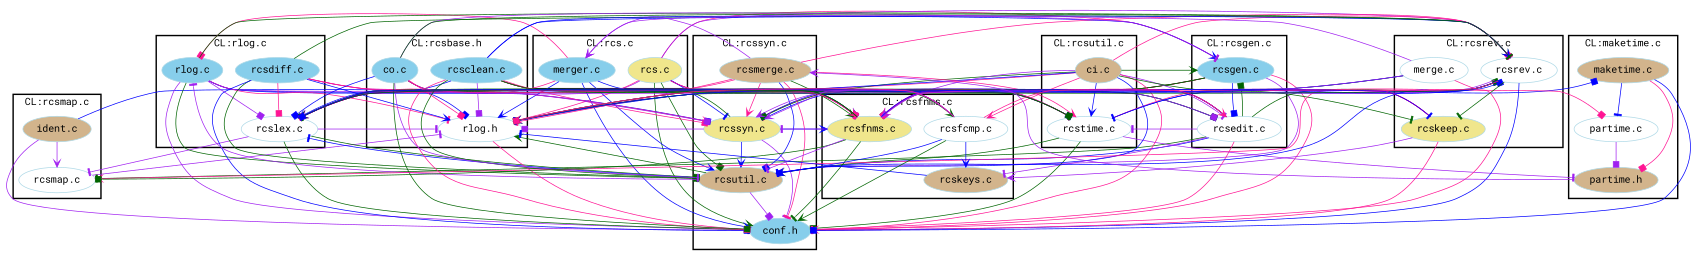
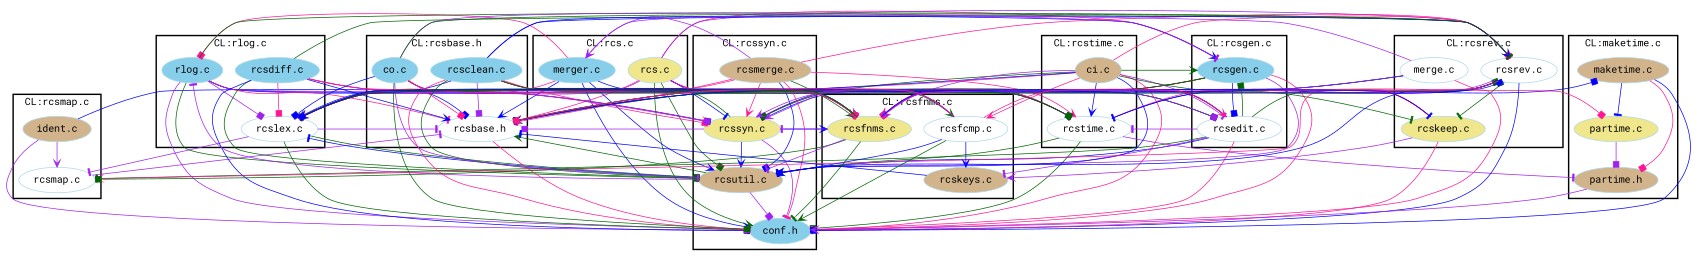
(1089, 44) -> (1089, 44)
(480, 129) -> (480, 129)
(1616, 129) -> (1616, 129)
(1195, 171) -> (1203, 220)
